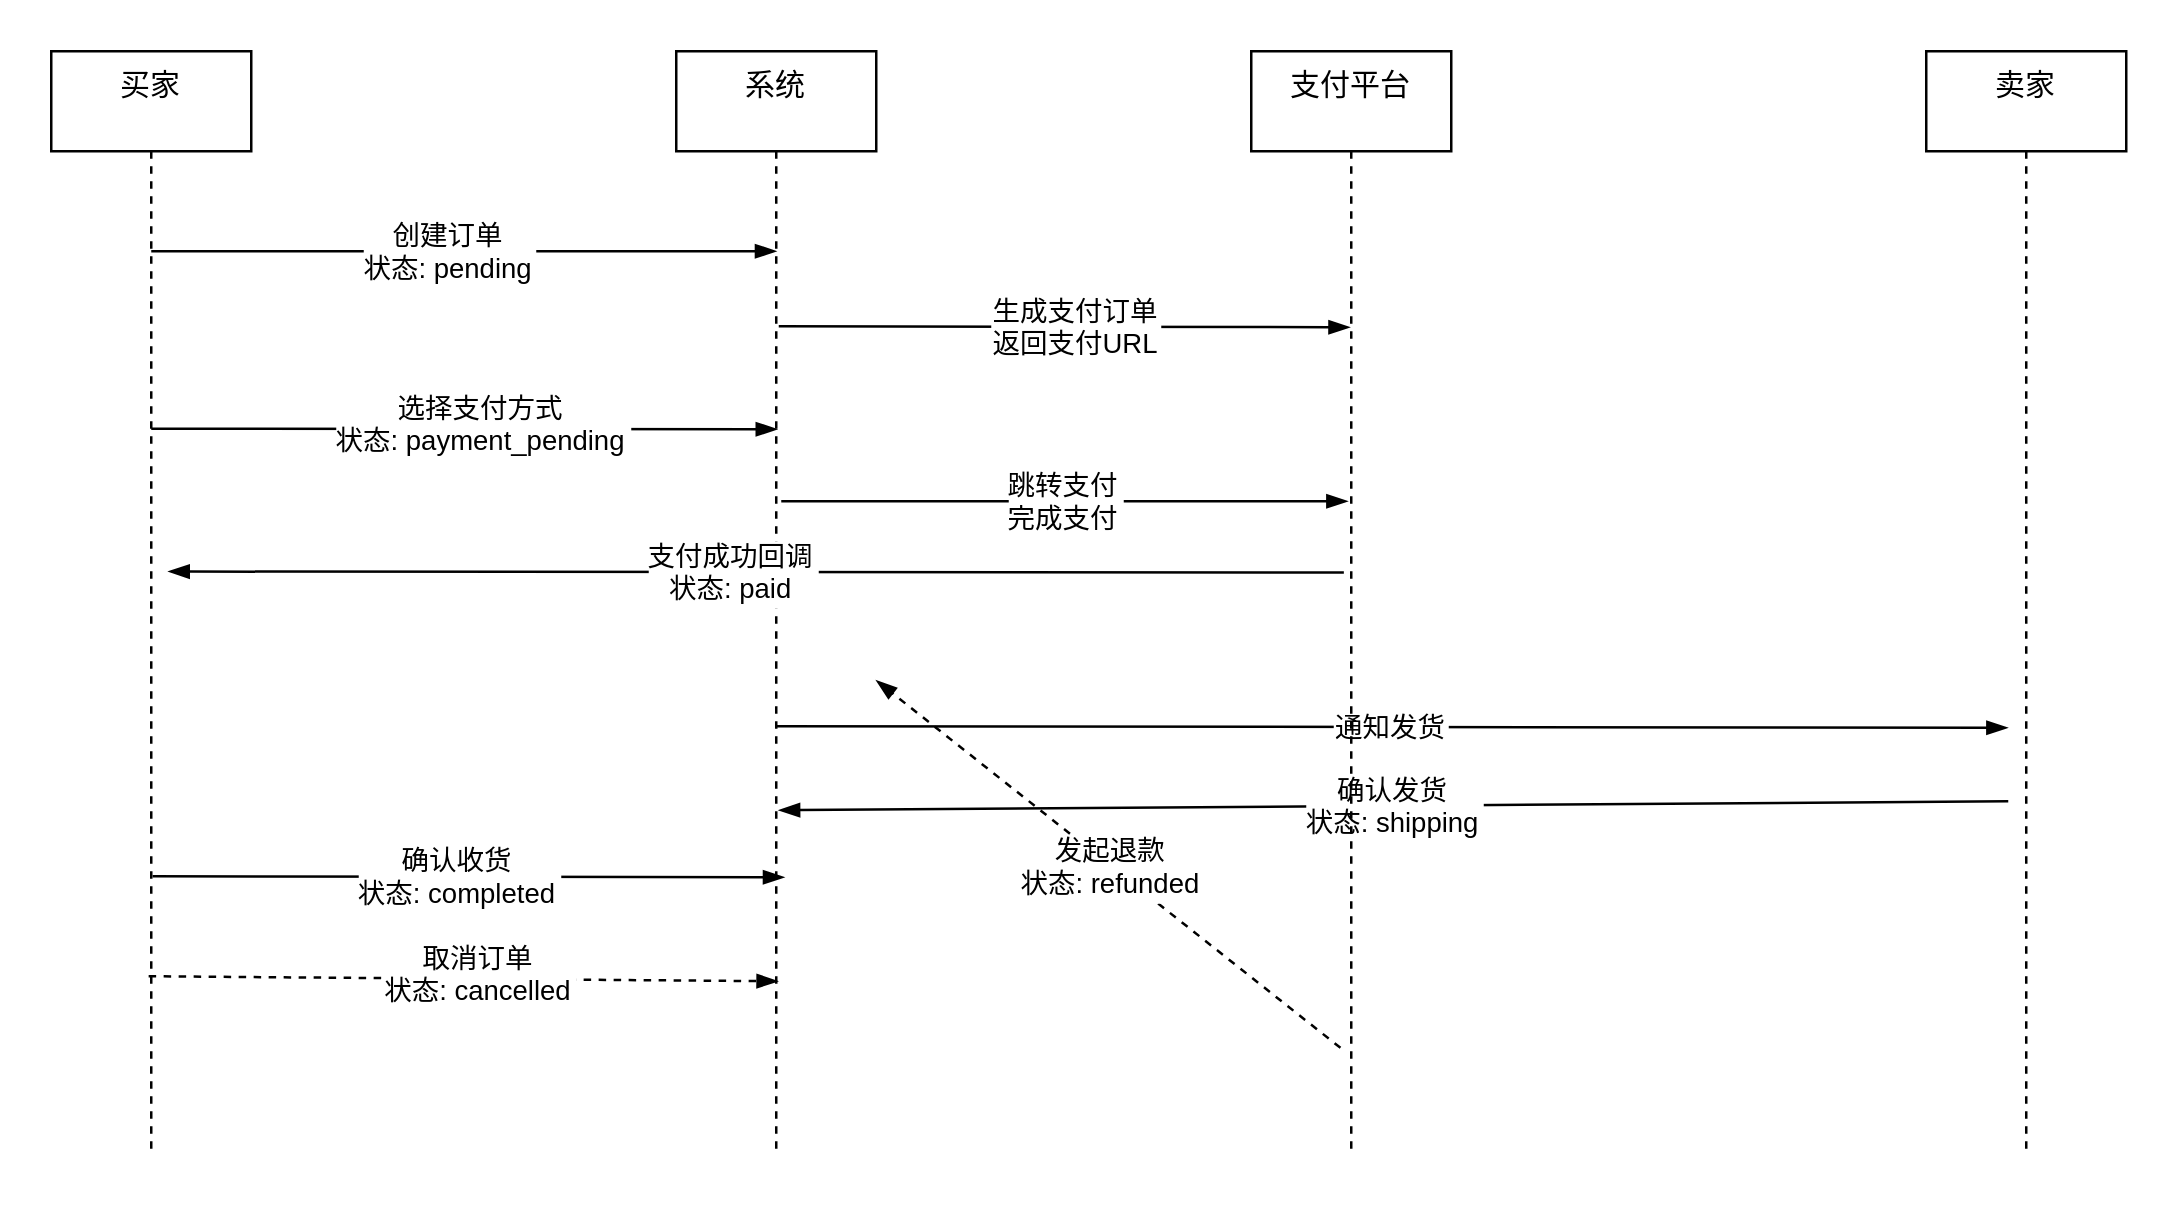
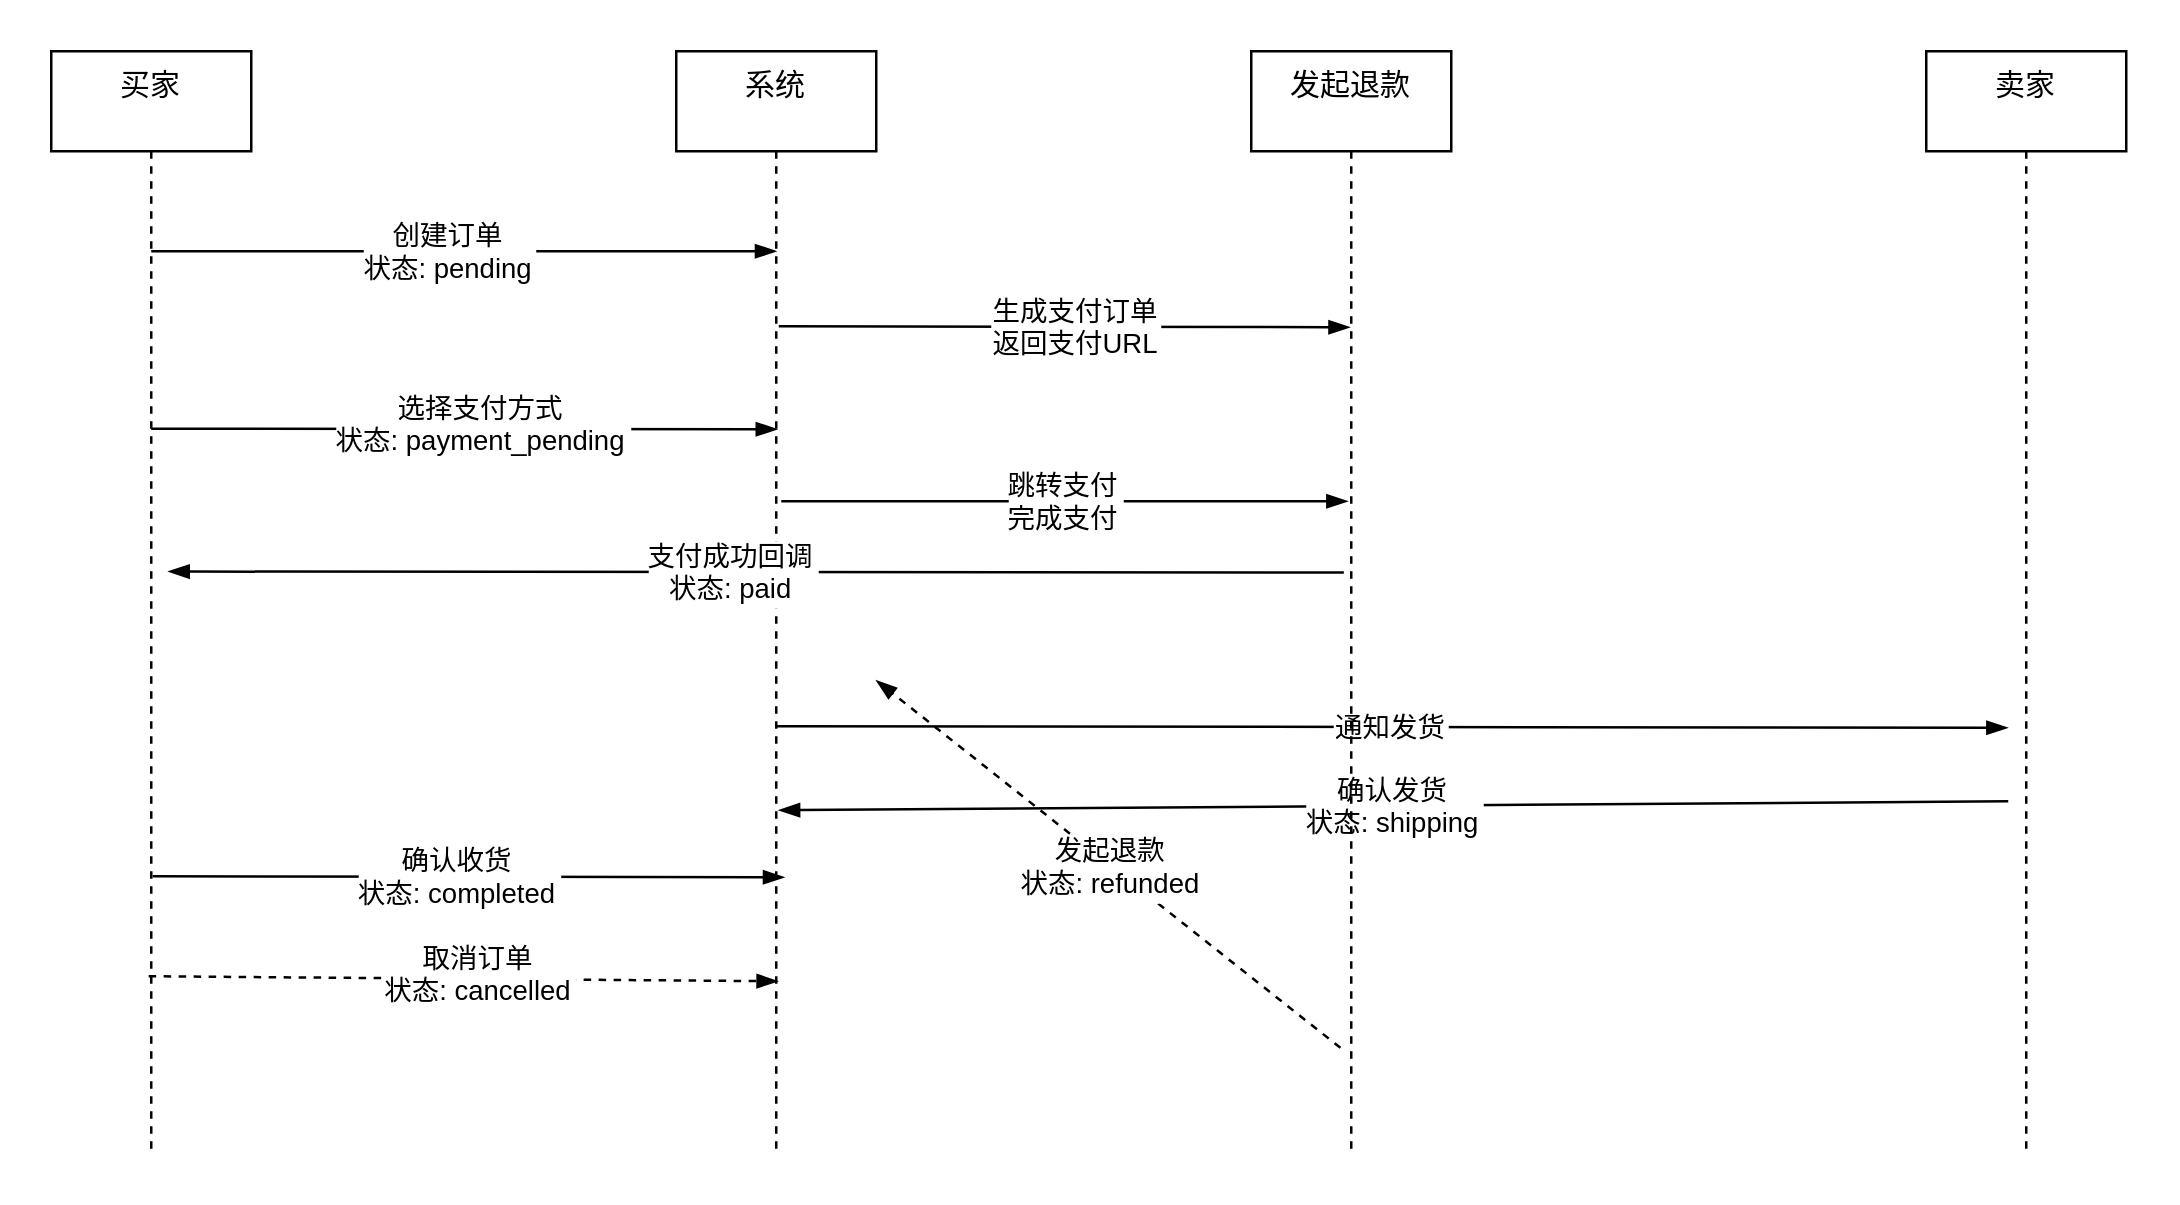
(1350, 85) -> (1350, 85)
